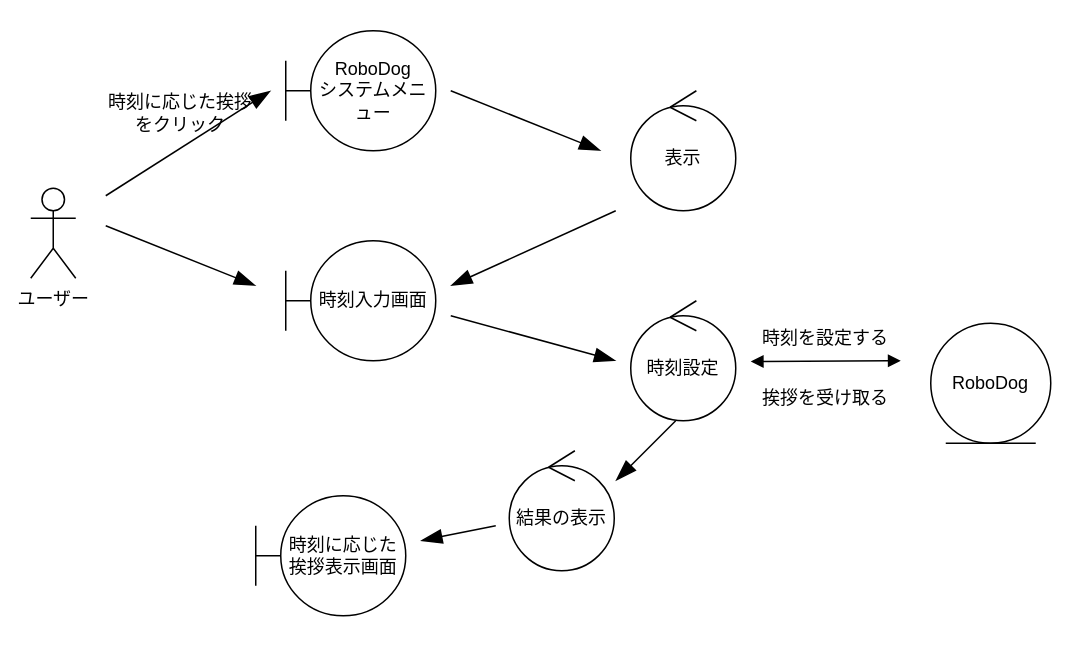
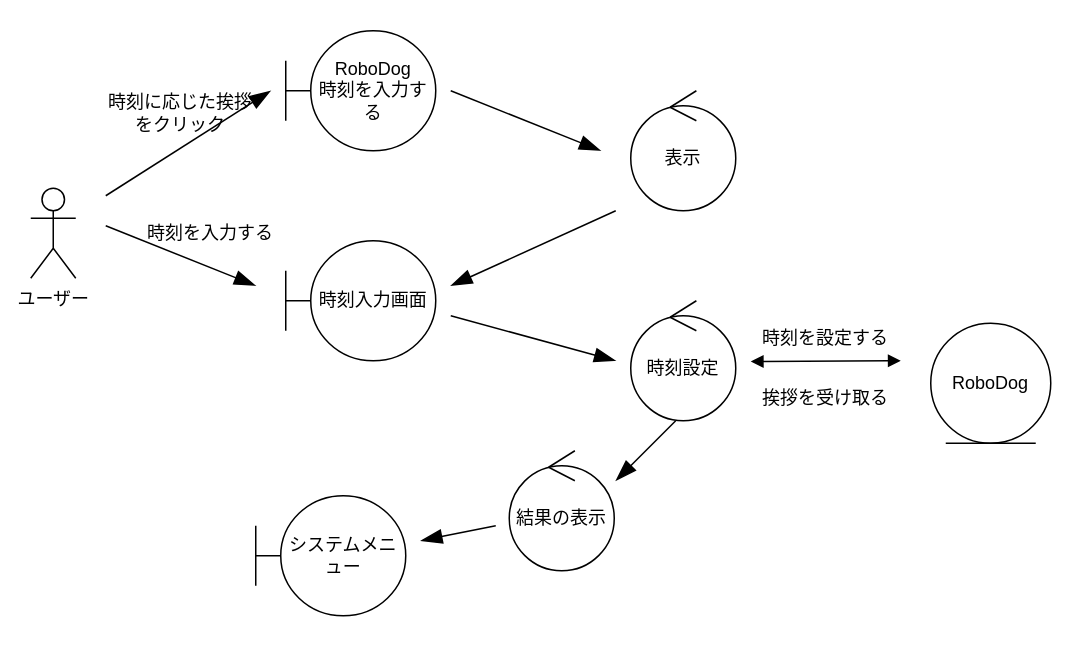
(374, 91) -> (374, 91)
none -> (211, 233)
(344, 556) -> (344, 556)
